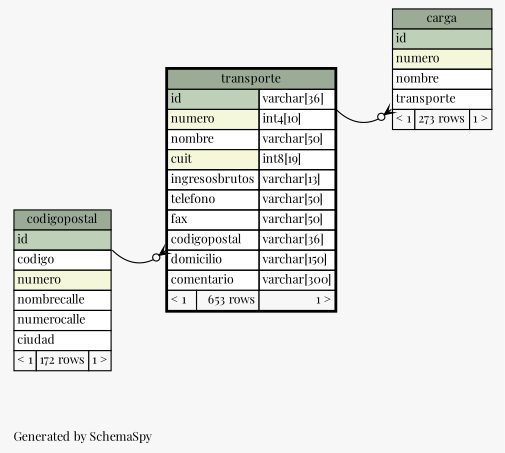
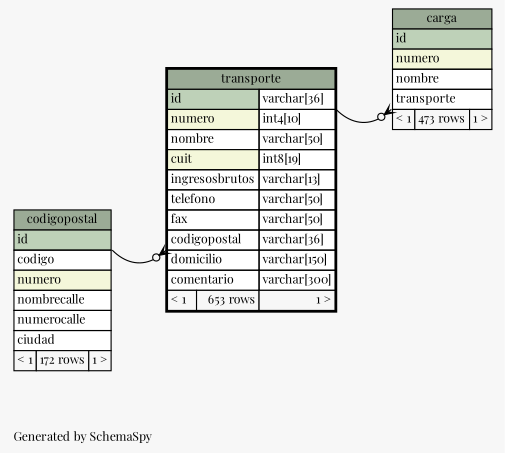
(442, 119) -> (442, 119)
